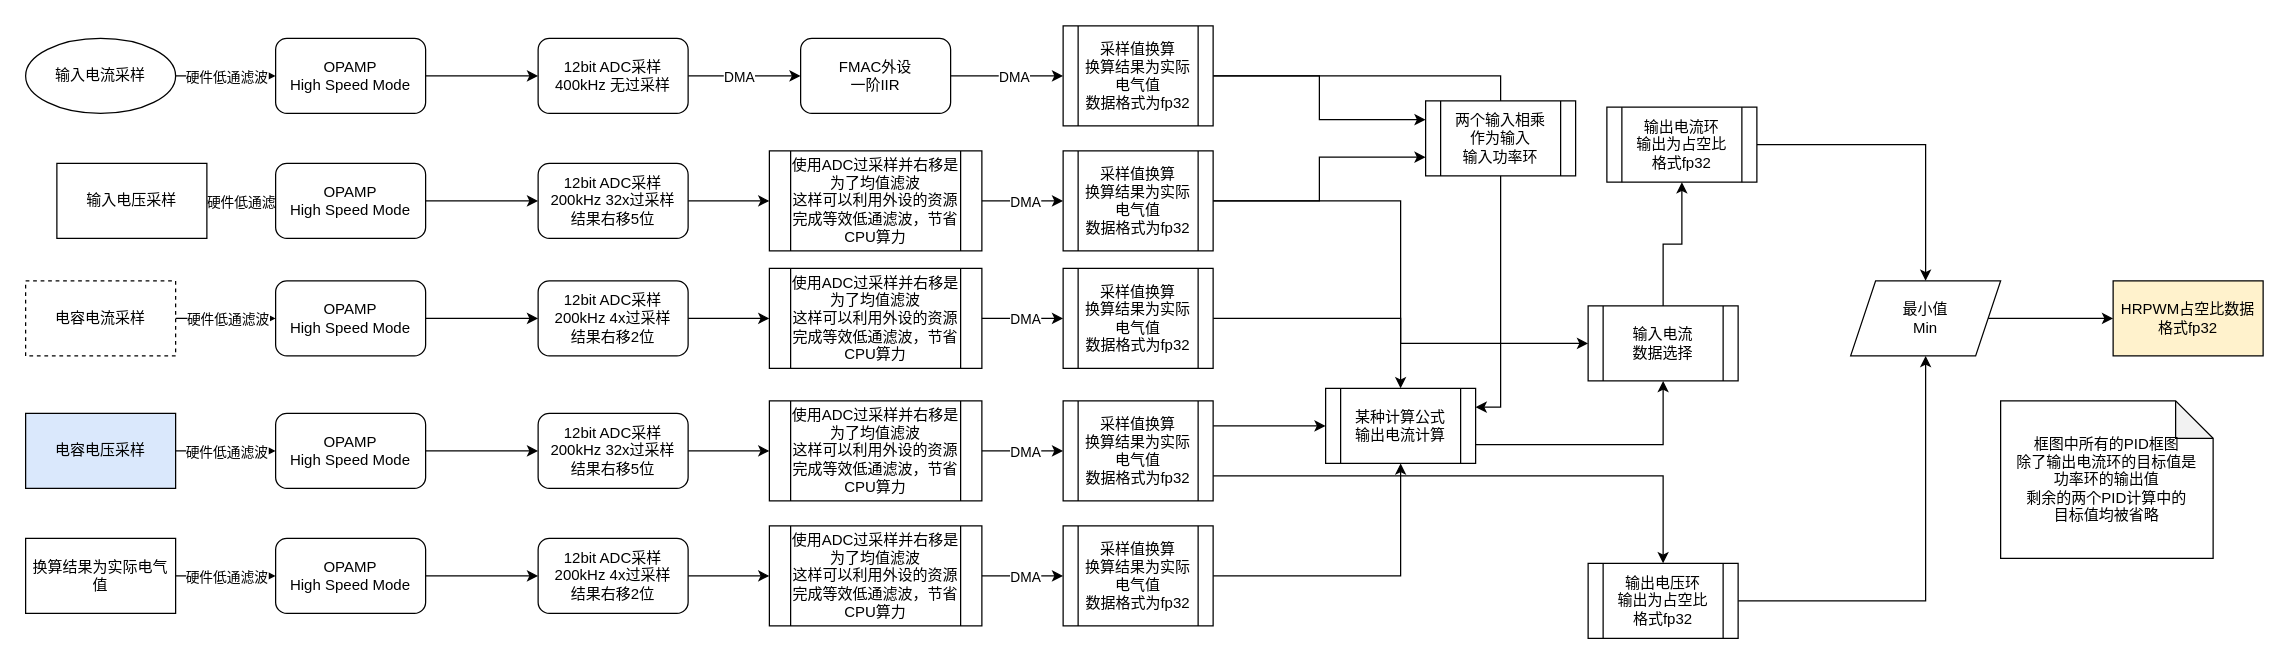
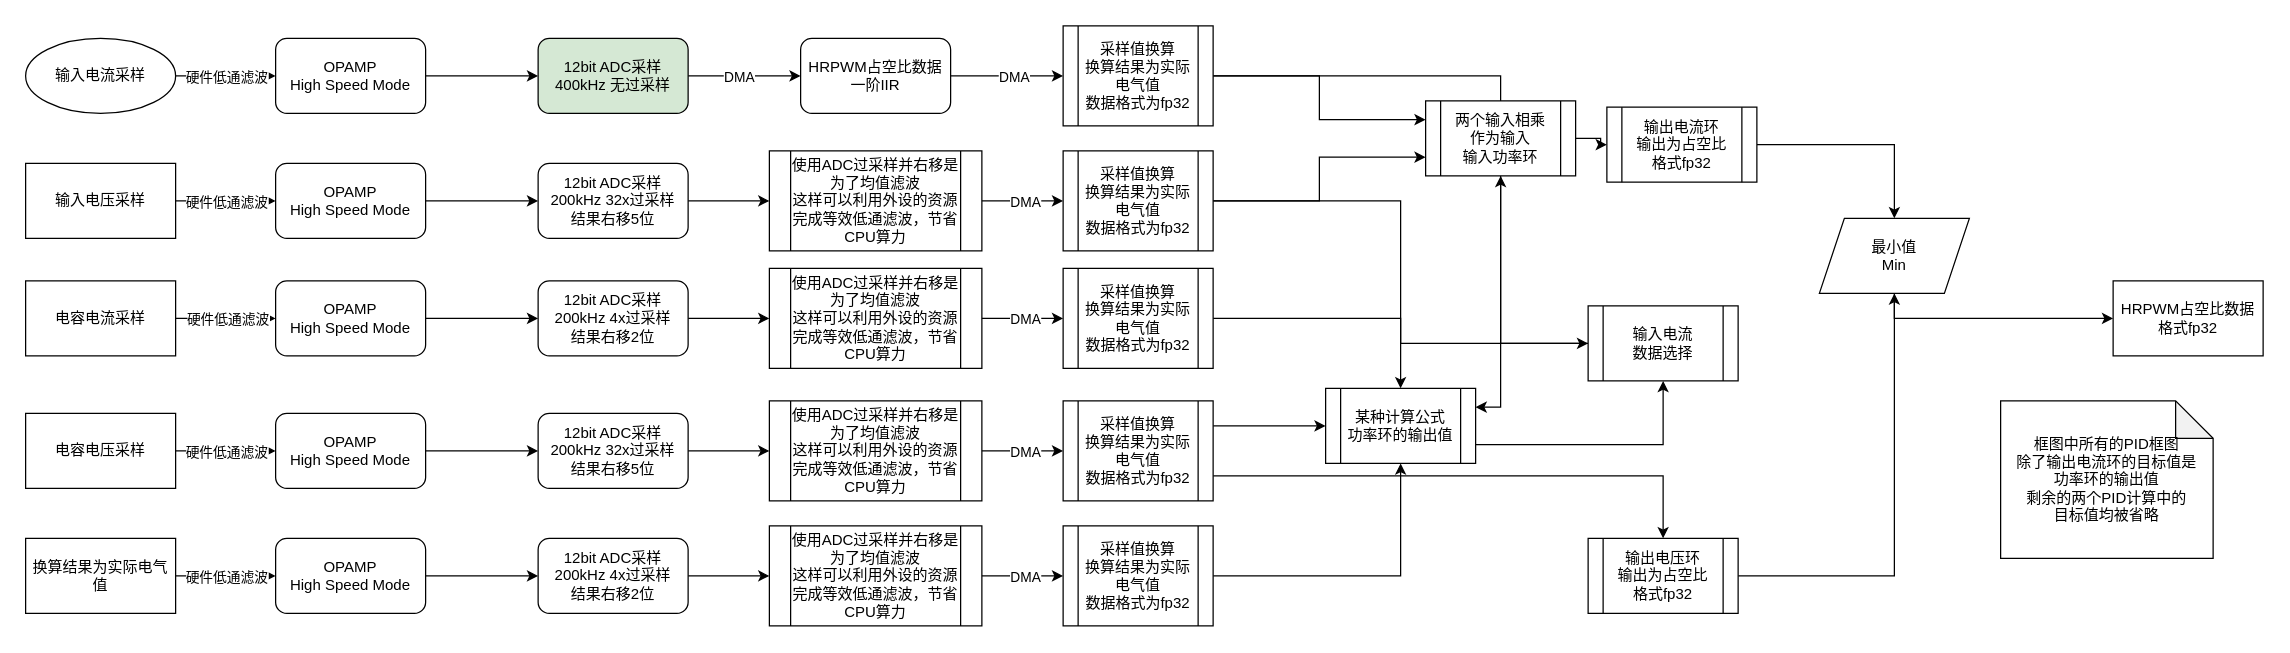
(613, 76) -> (613, 76)
(876, 76) -> (876, 76)
none -> (1592, 138)
(132, 201) -> (101, 201)
(1668, 244) -> (1586, 343)
(101, 318) -> (101, 318)
(1926, 318) -> (1894, 256)
(2188, 318) -> (2188, 318)
(1401, 426) -> (1401, 426)
(101, 451) -> (101, 451)
(1663, 601) -> (1663, 576)
